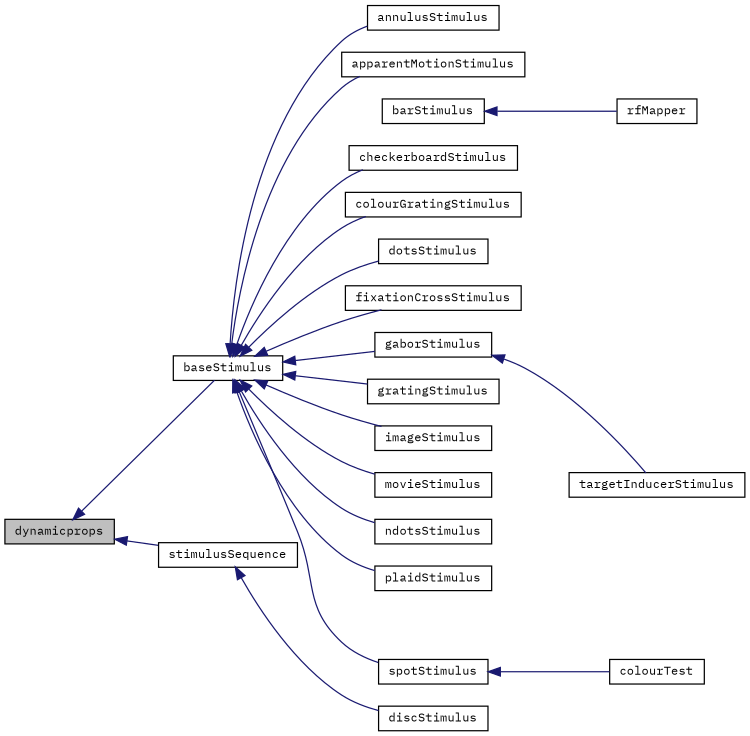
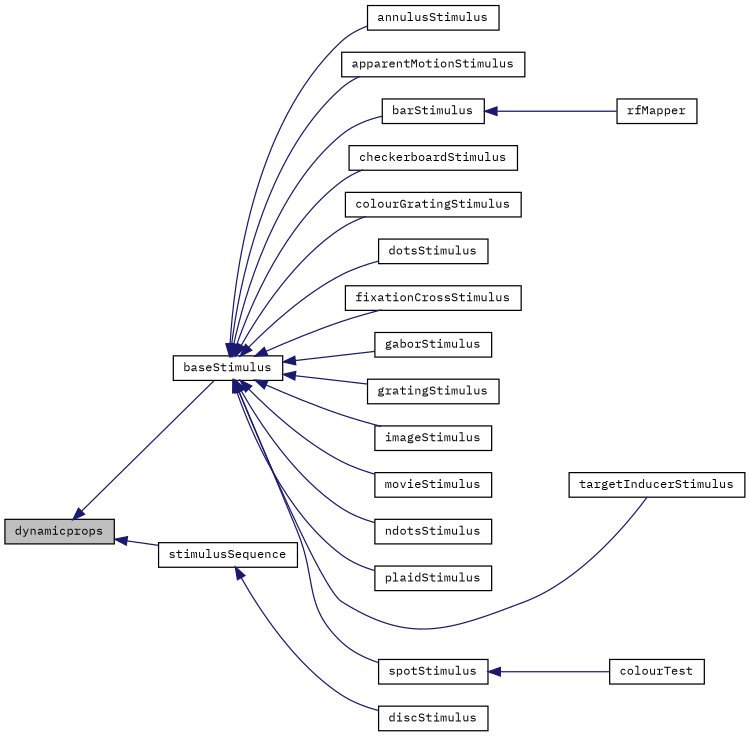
none -> (282, 211)
(581, 408) -> (397, 626)
